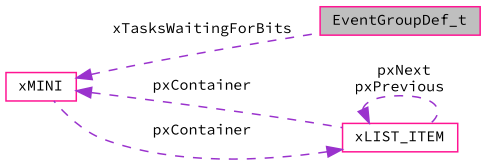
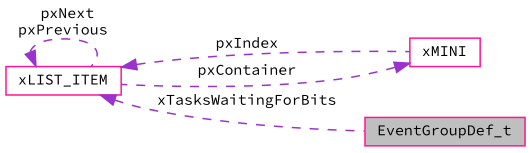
(205, 52) -> (239, 123)
(198, 131) -> (243, 44)
